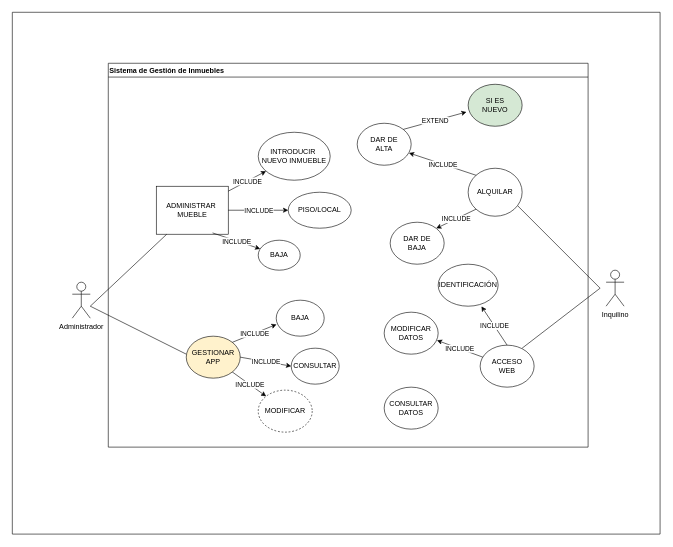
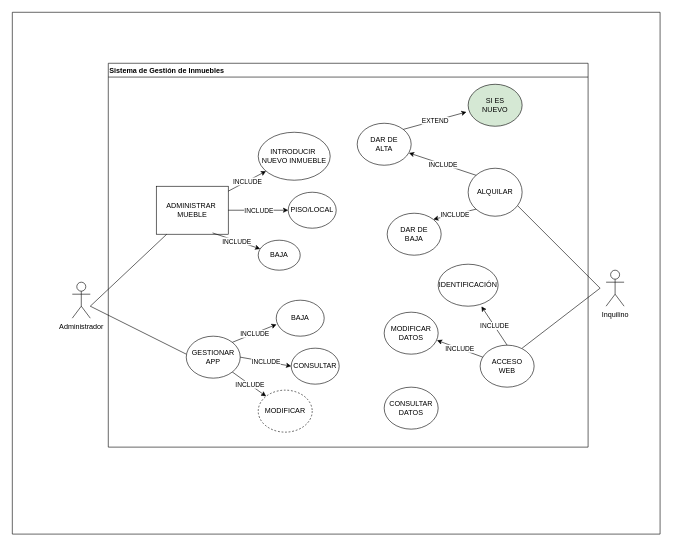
(320, 210) -> (312, 210)
(417, 243) -> (414, 234)
(213, 357) -> (213, 357)
